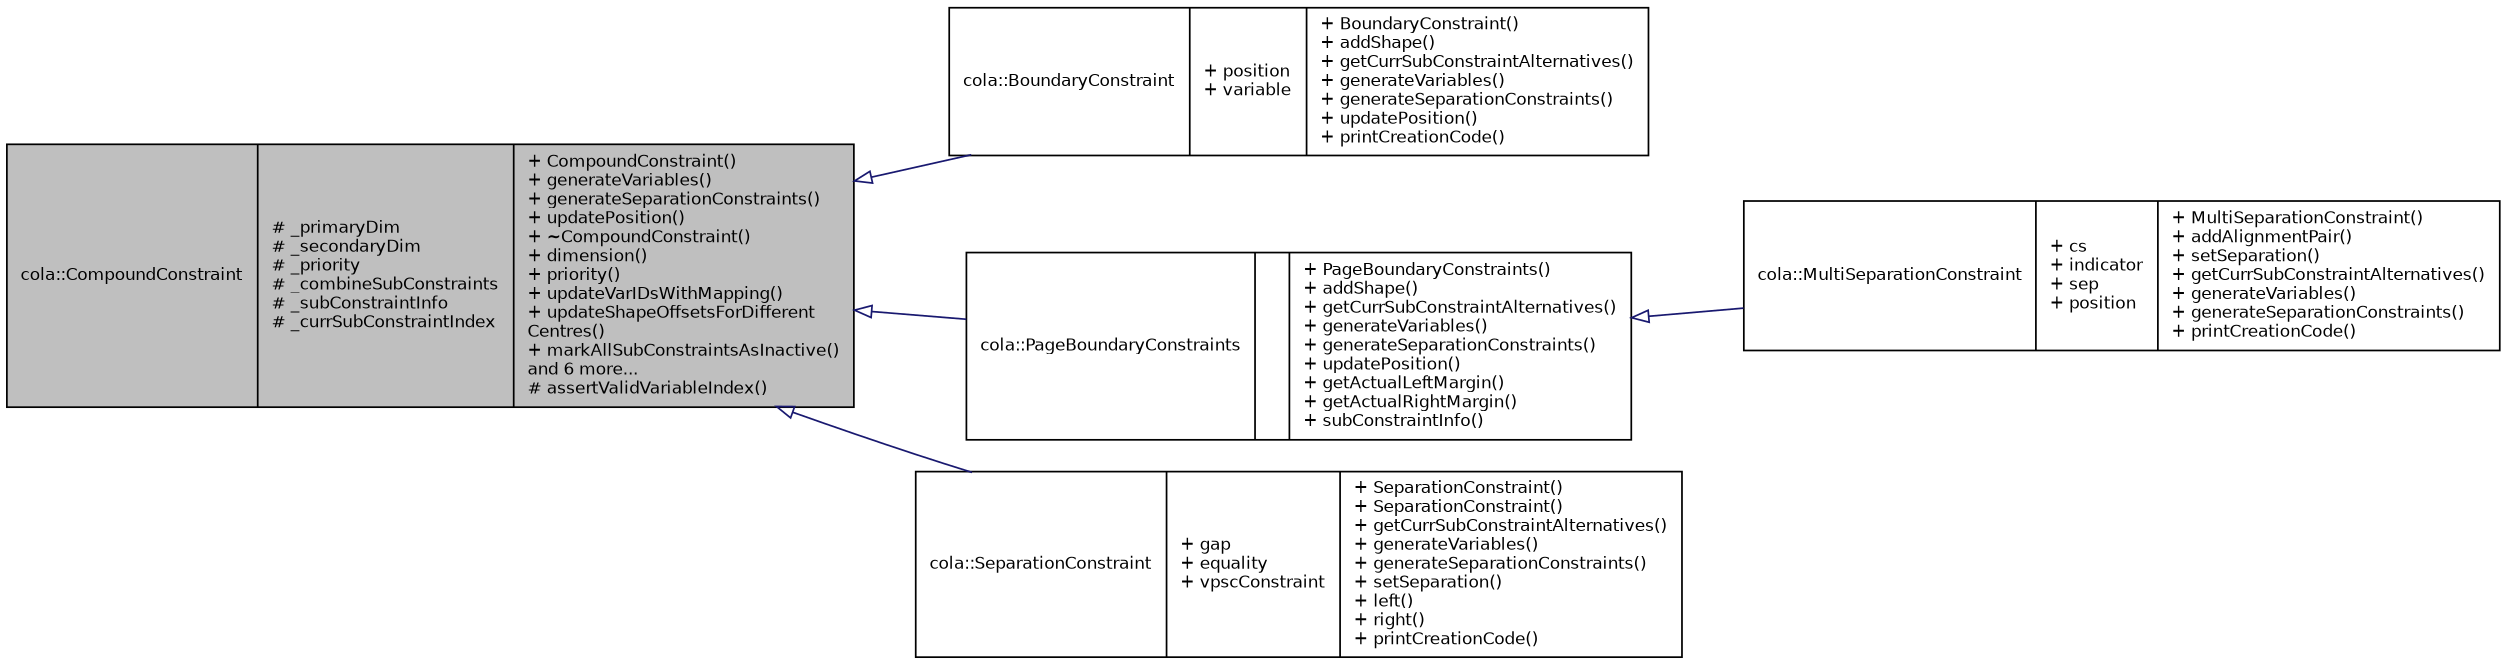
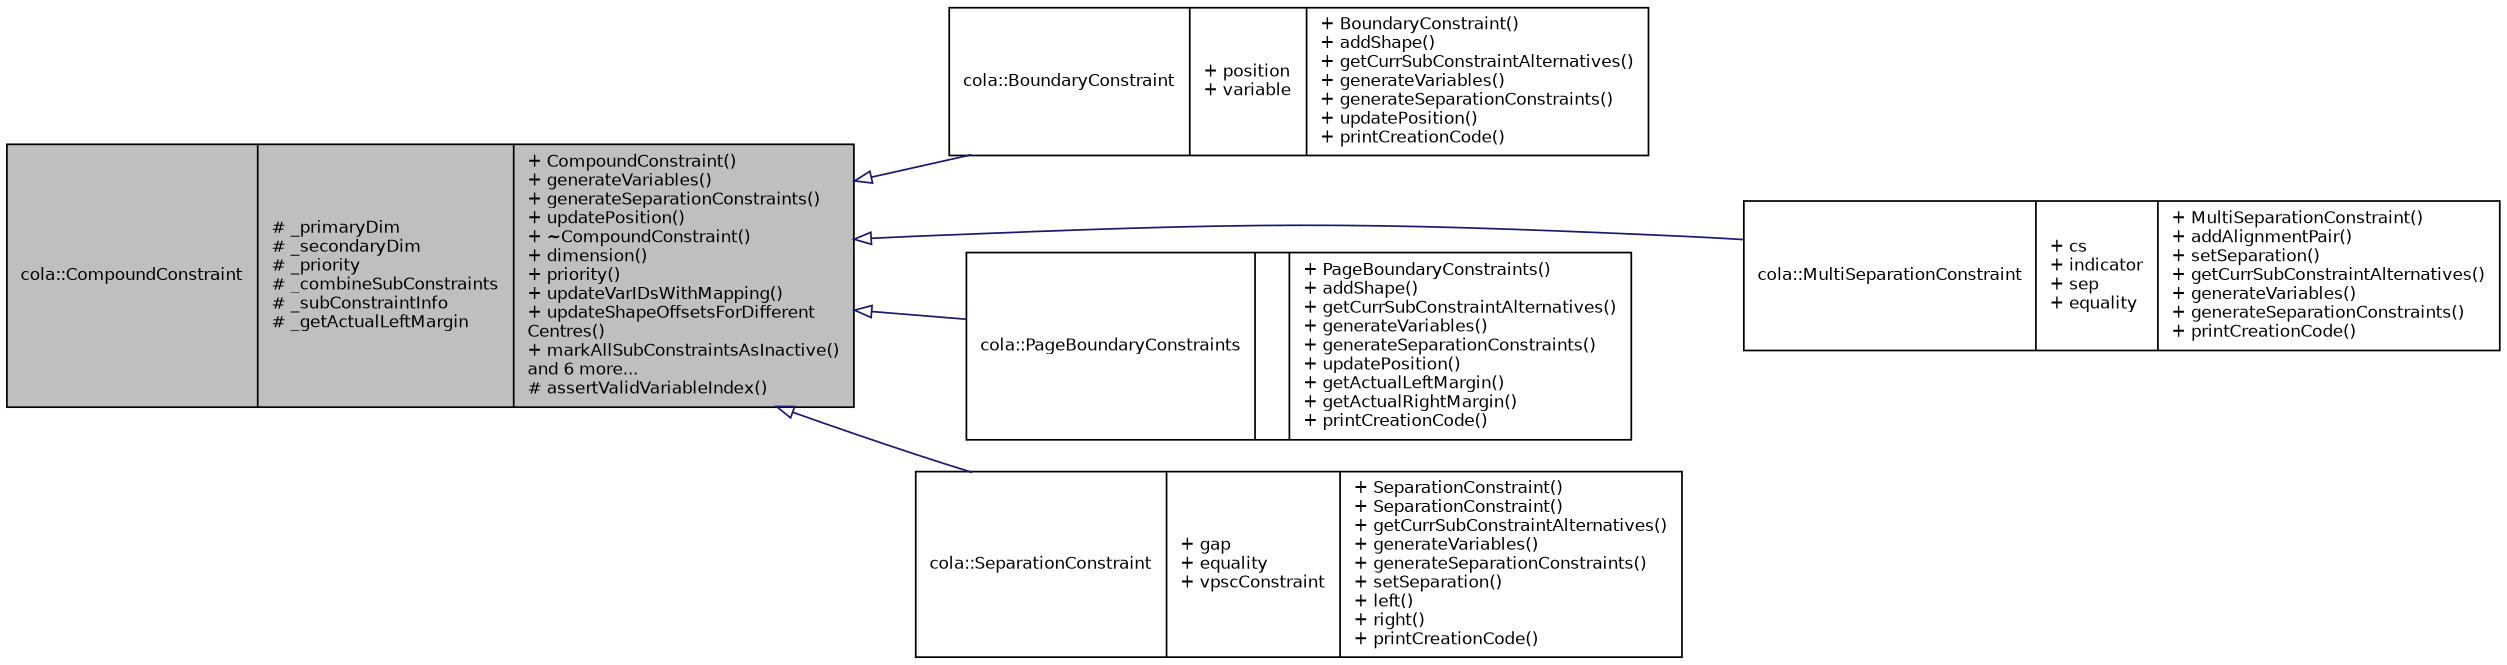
(2093, 303) -> (2094, 303)
(1696, 312) -> (1307, 225)
(384, 322) -> (370, 322)
(1394, 421) -> (1396, 421)
